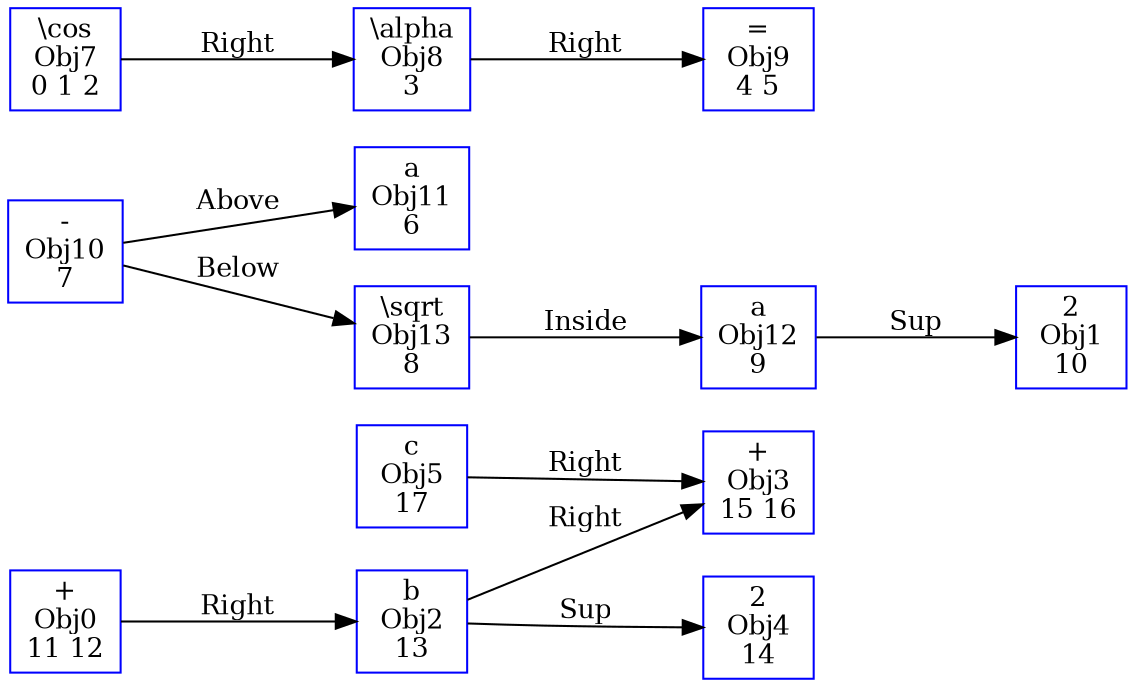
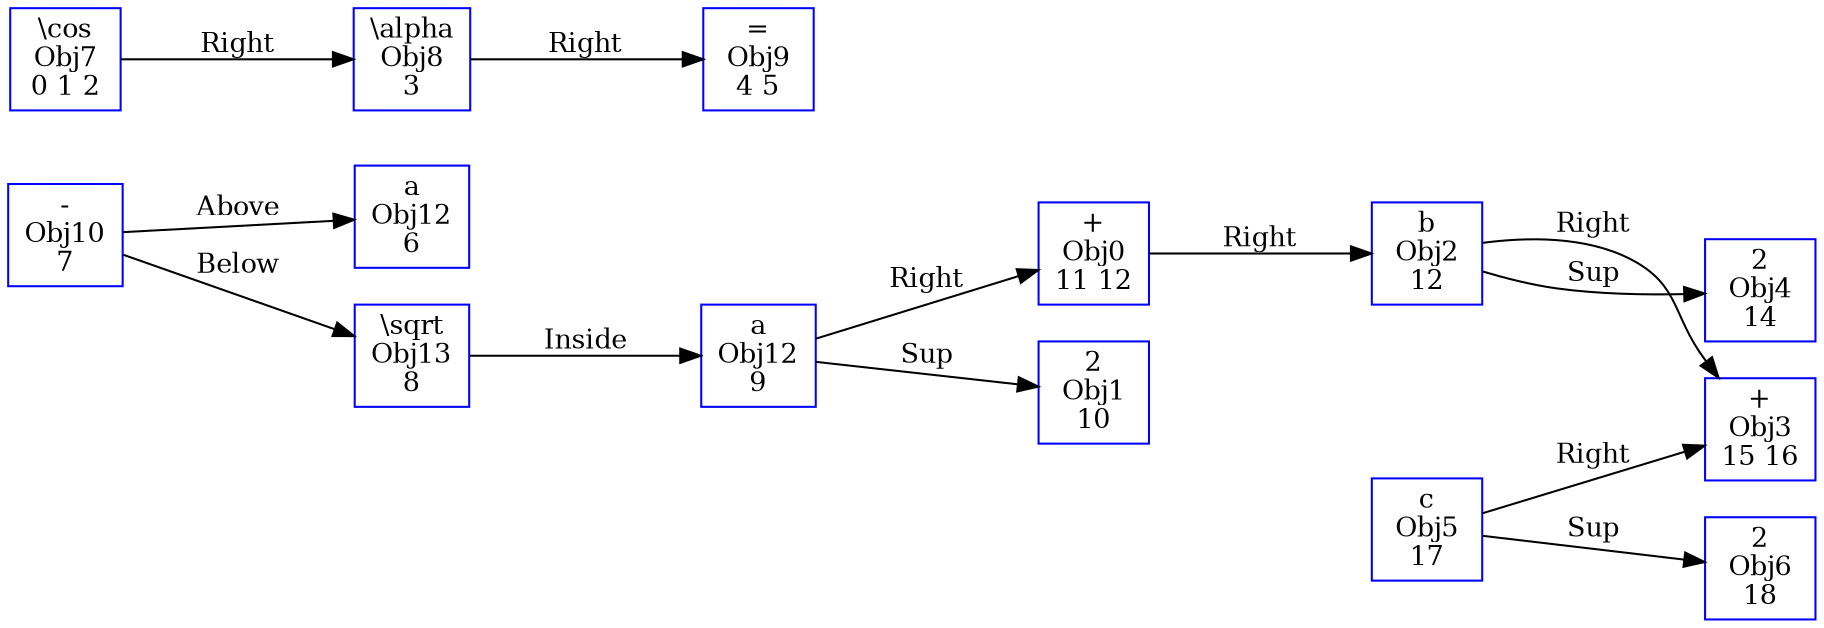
(412, 198) -> (412, 217)
none -> (917, 307)
none -> (1760, 568)
(412, 622) -> (1427, 254)
